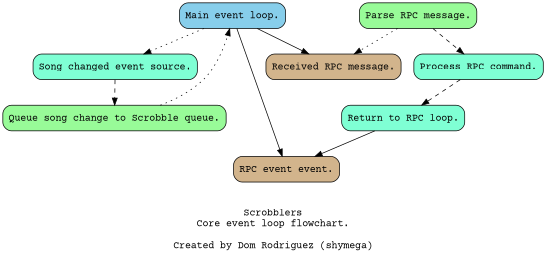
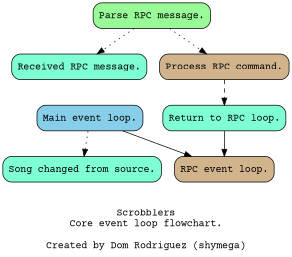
(446, 39) -> (185, 39)
(280, 40) -> none
(115, 67) -> (82, 169)
(334, 67) -> (79, 67)
(479, 67) -> (224, 67)
(114, 118) -> none
(287, 169) -> (224, 169)
